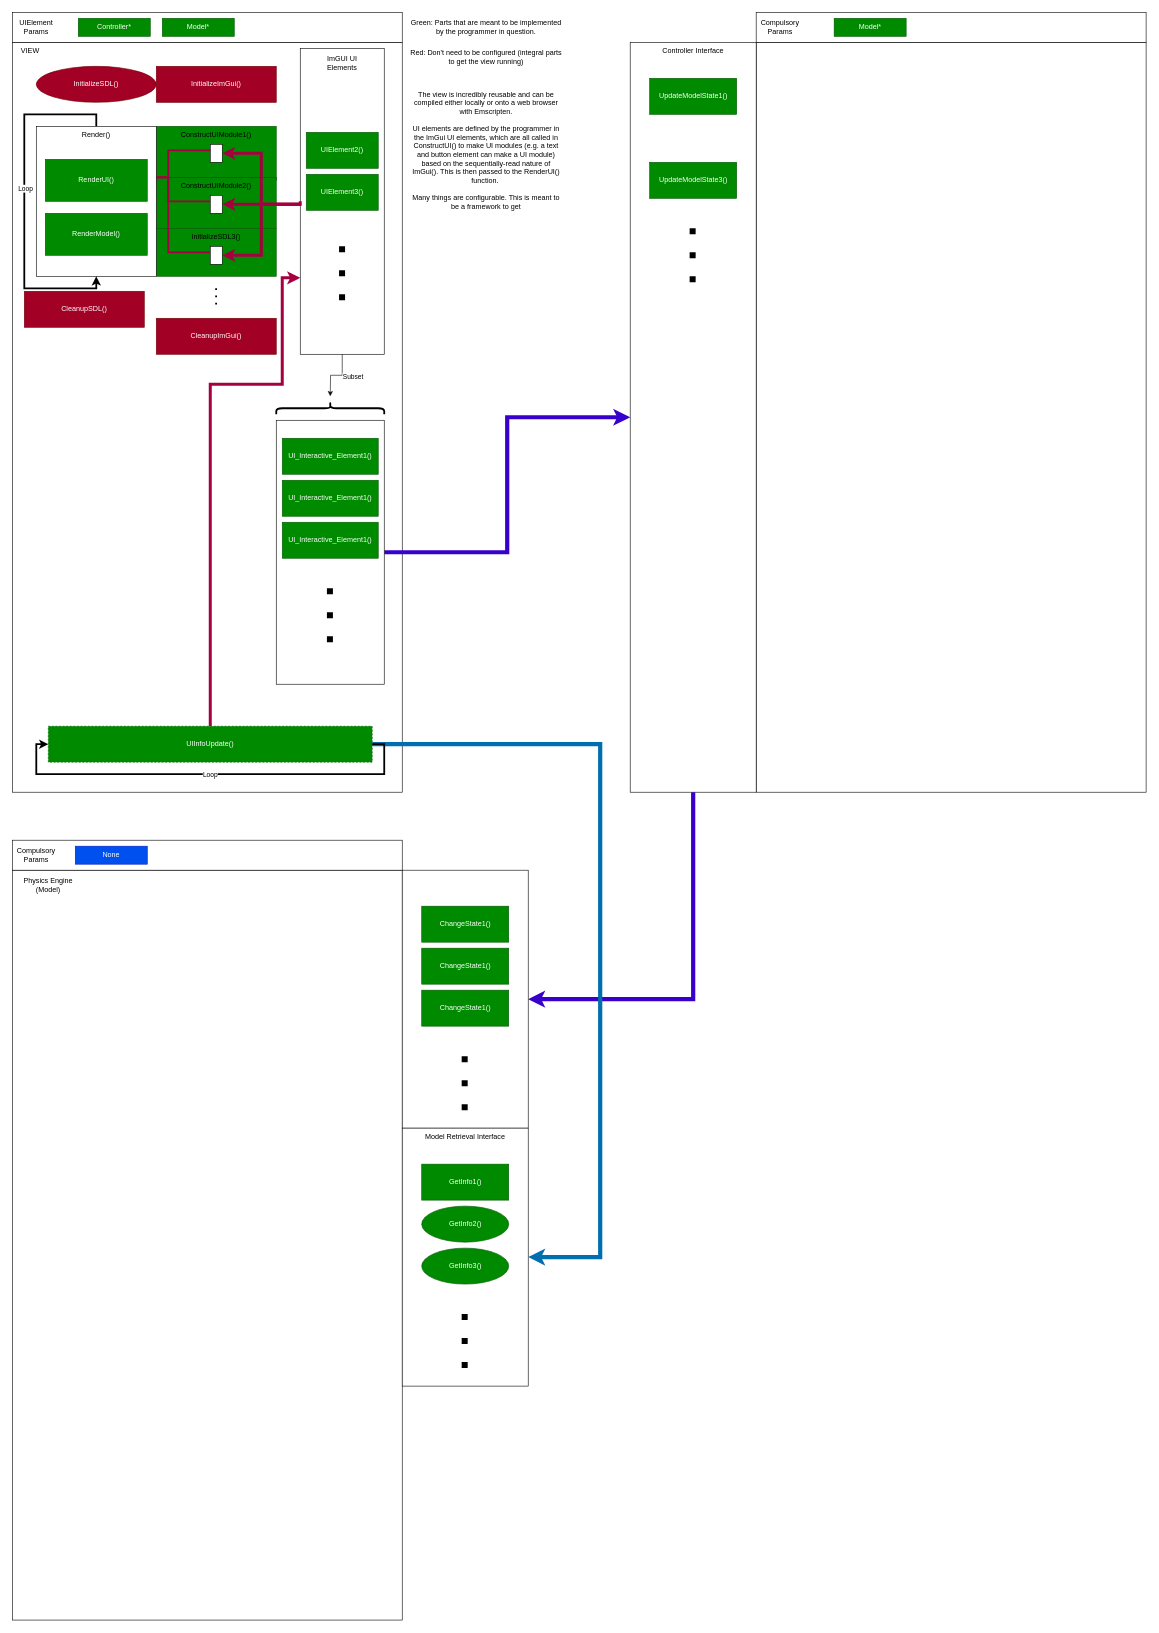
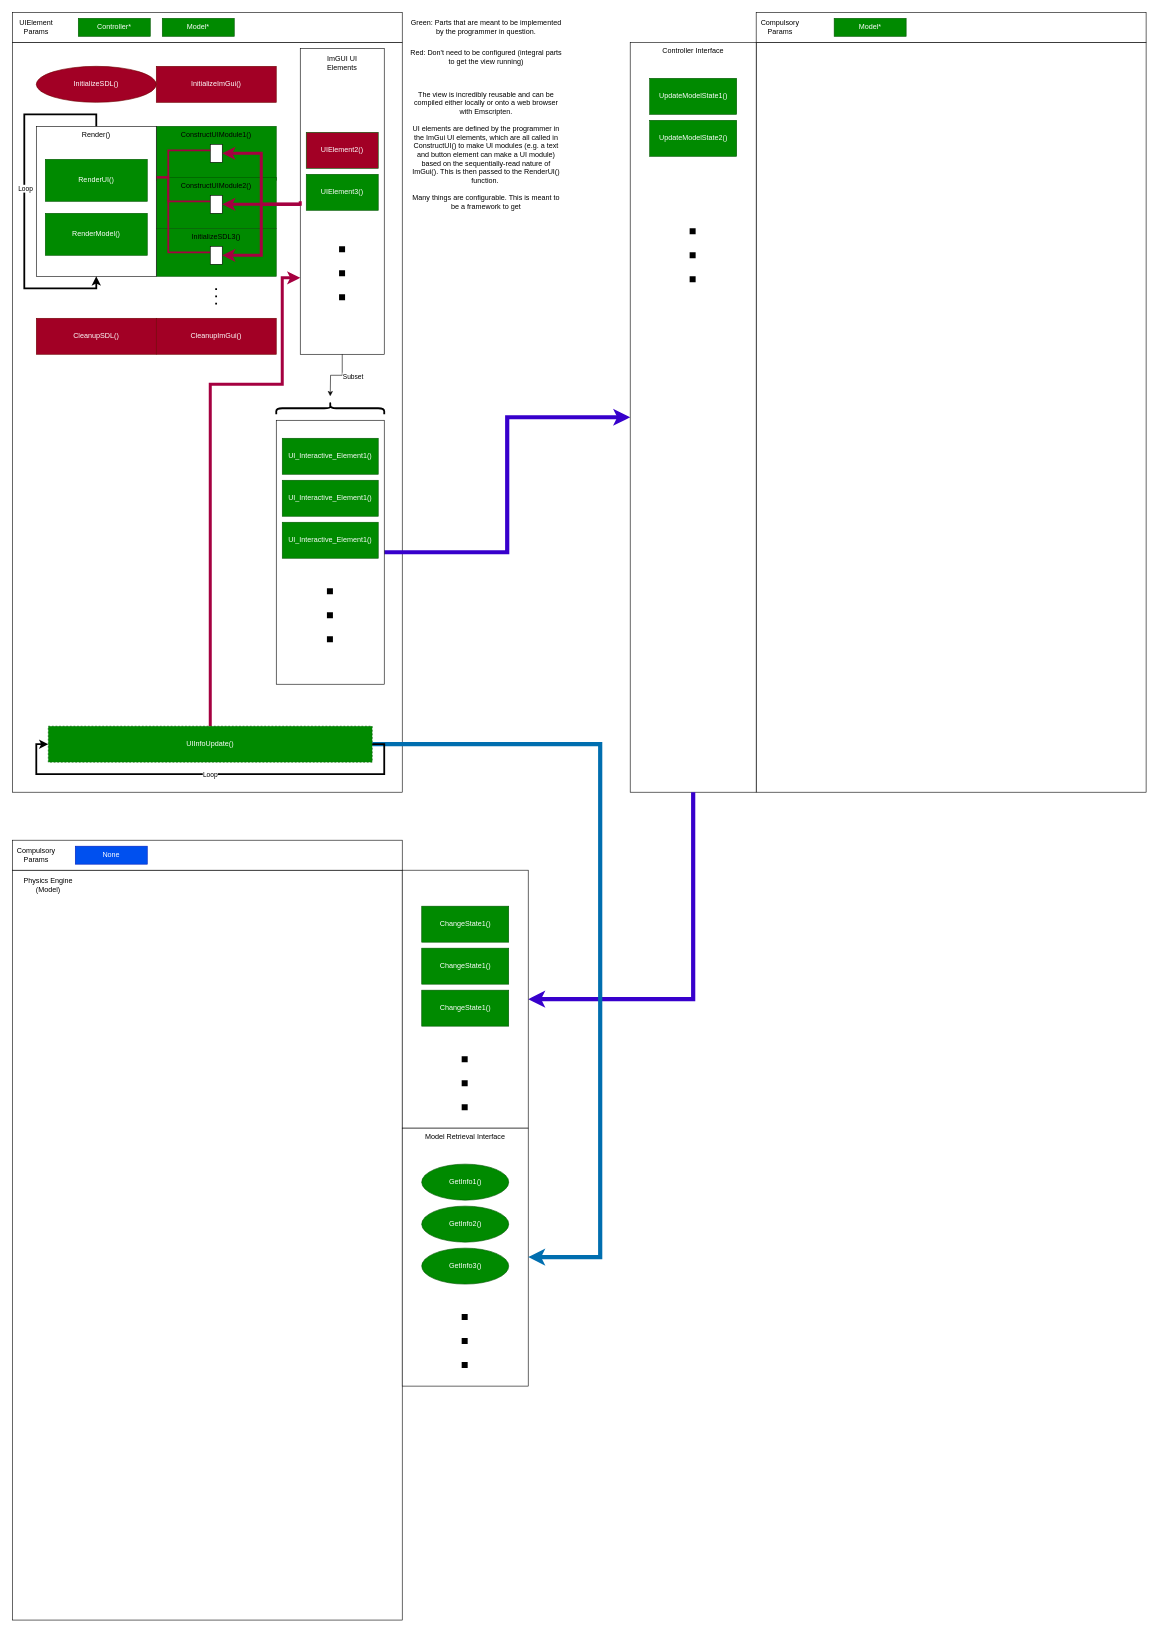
(30, 51) -> none
none -> (693, 138)
(342, 150) -> (342, 150)
(693, 180) -> none
(84, 309) -> (96, 336)
(465, 1182) -> (465, 1182)
